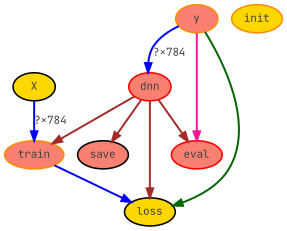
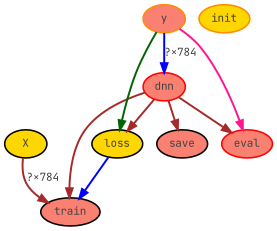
(34, 116) -> (25, 180)
(34, 155) -> (70, 212)
(88, 182) -> (97, 174)
